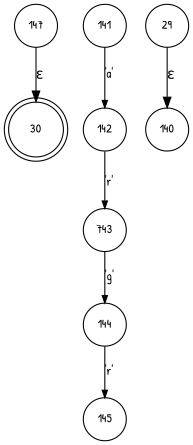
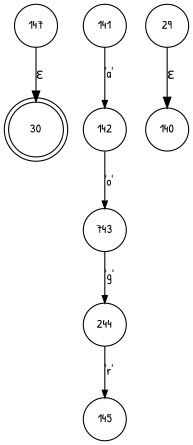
(109, 183) -> (109, 183)
(105, 325) -> (105, 325)
